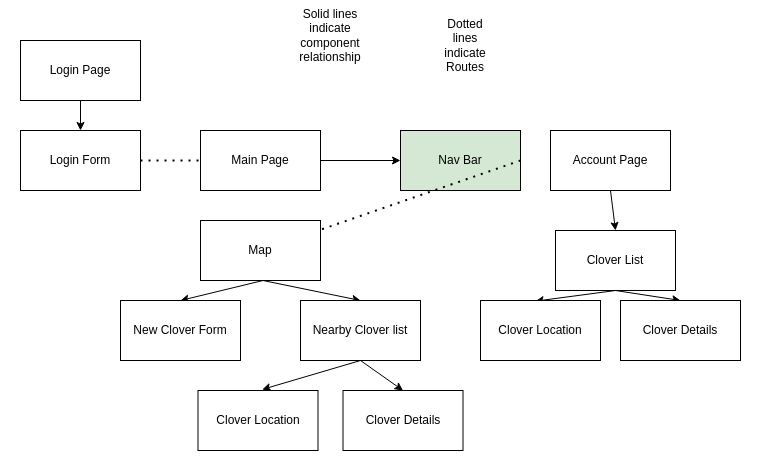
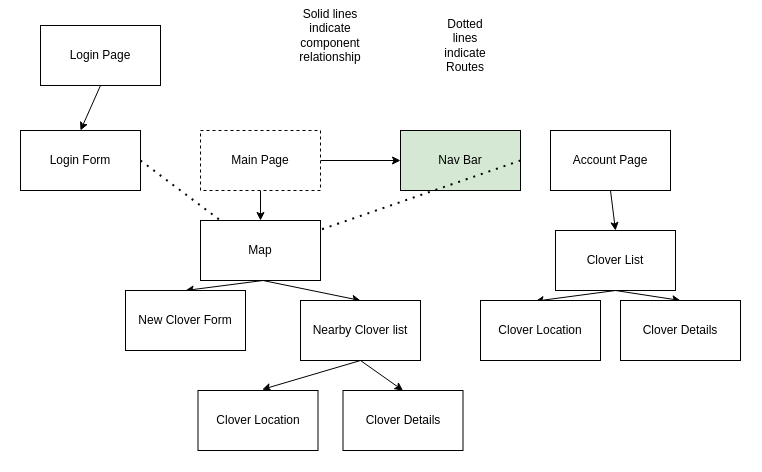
(81, 71) -> (101, 56)
(173, 161) -> (183, 192)
(261, 161) -> (261, 161)
none -> (261, 202)
(181, 331) -> (186, 321)
